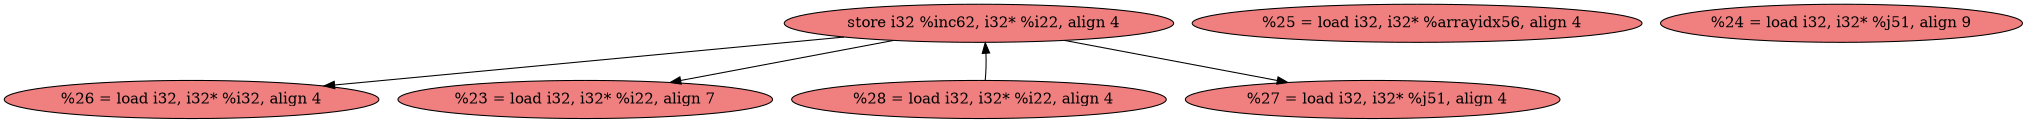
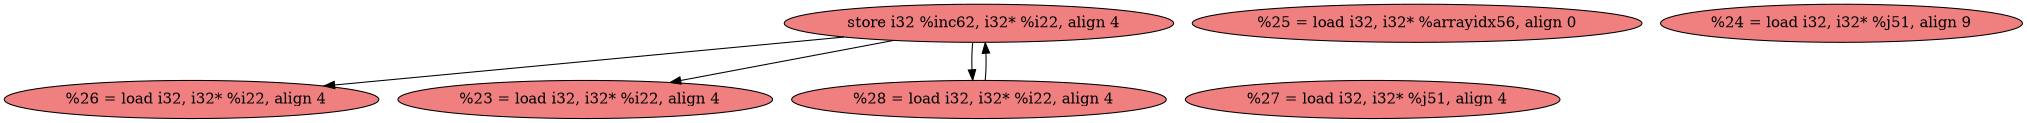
(1417, 23) -> (1417, 23)
(1171, 60) -> (972, 56)
(192, 99) -> (192, 99)
(585, 99) -> (585, 99)
